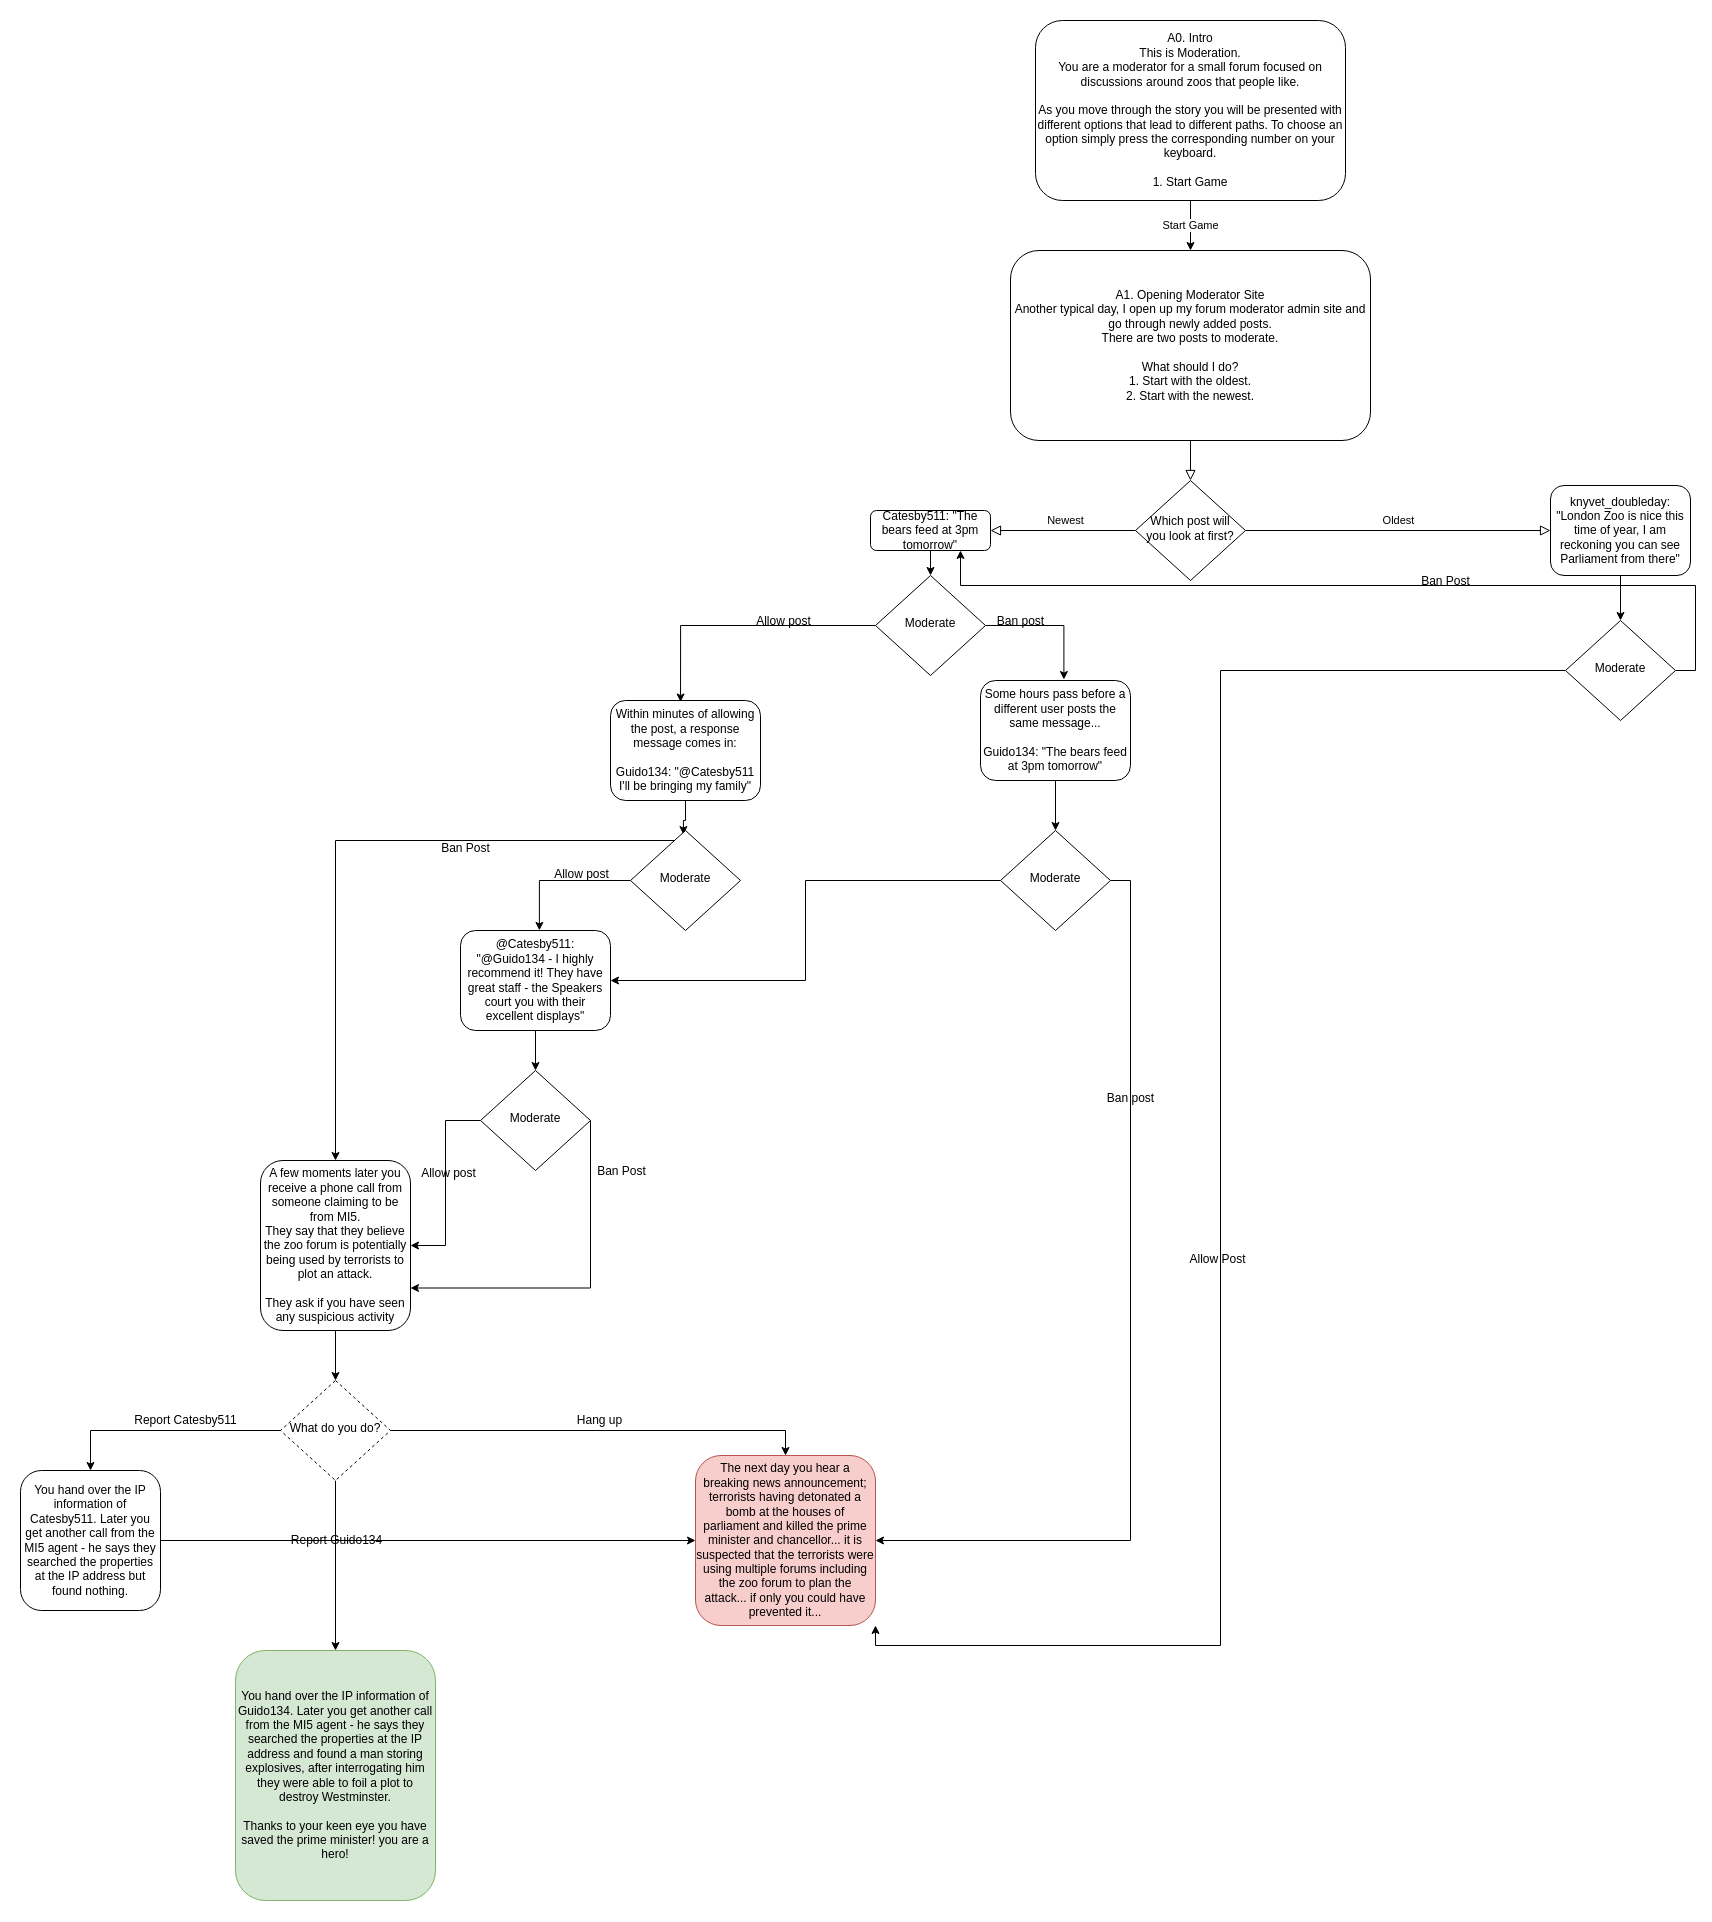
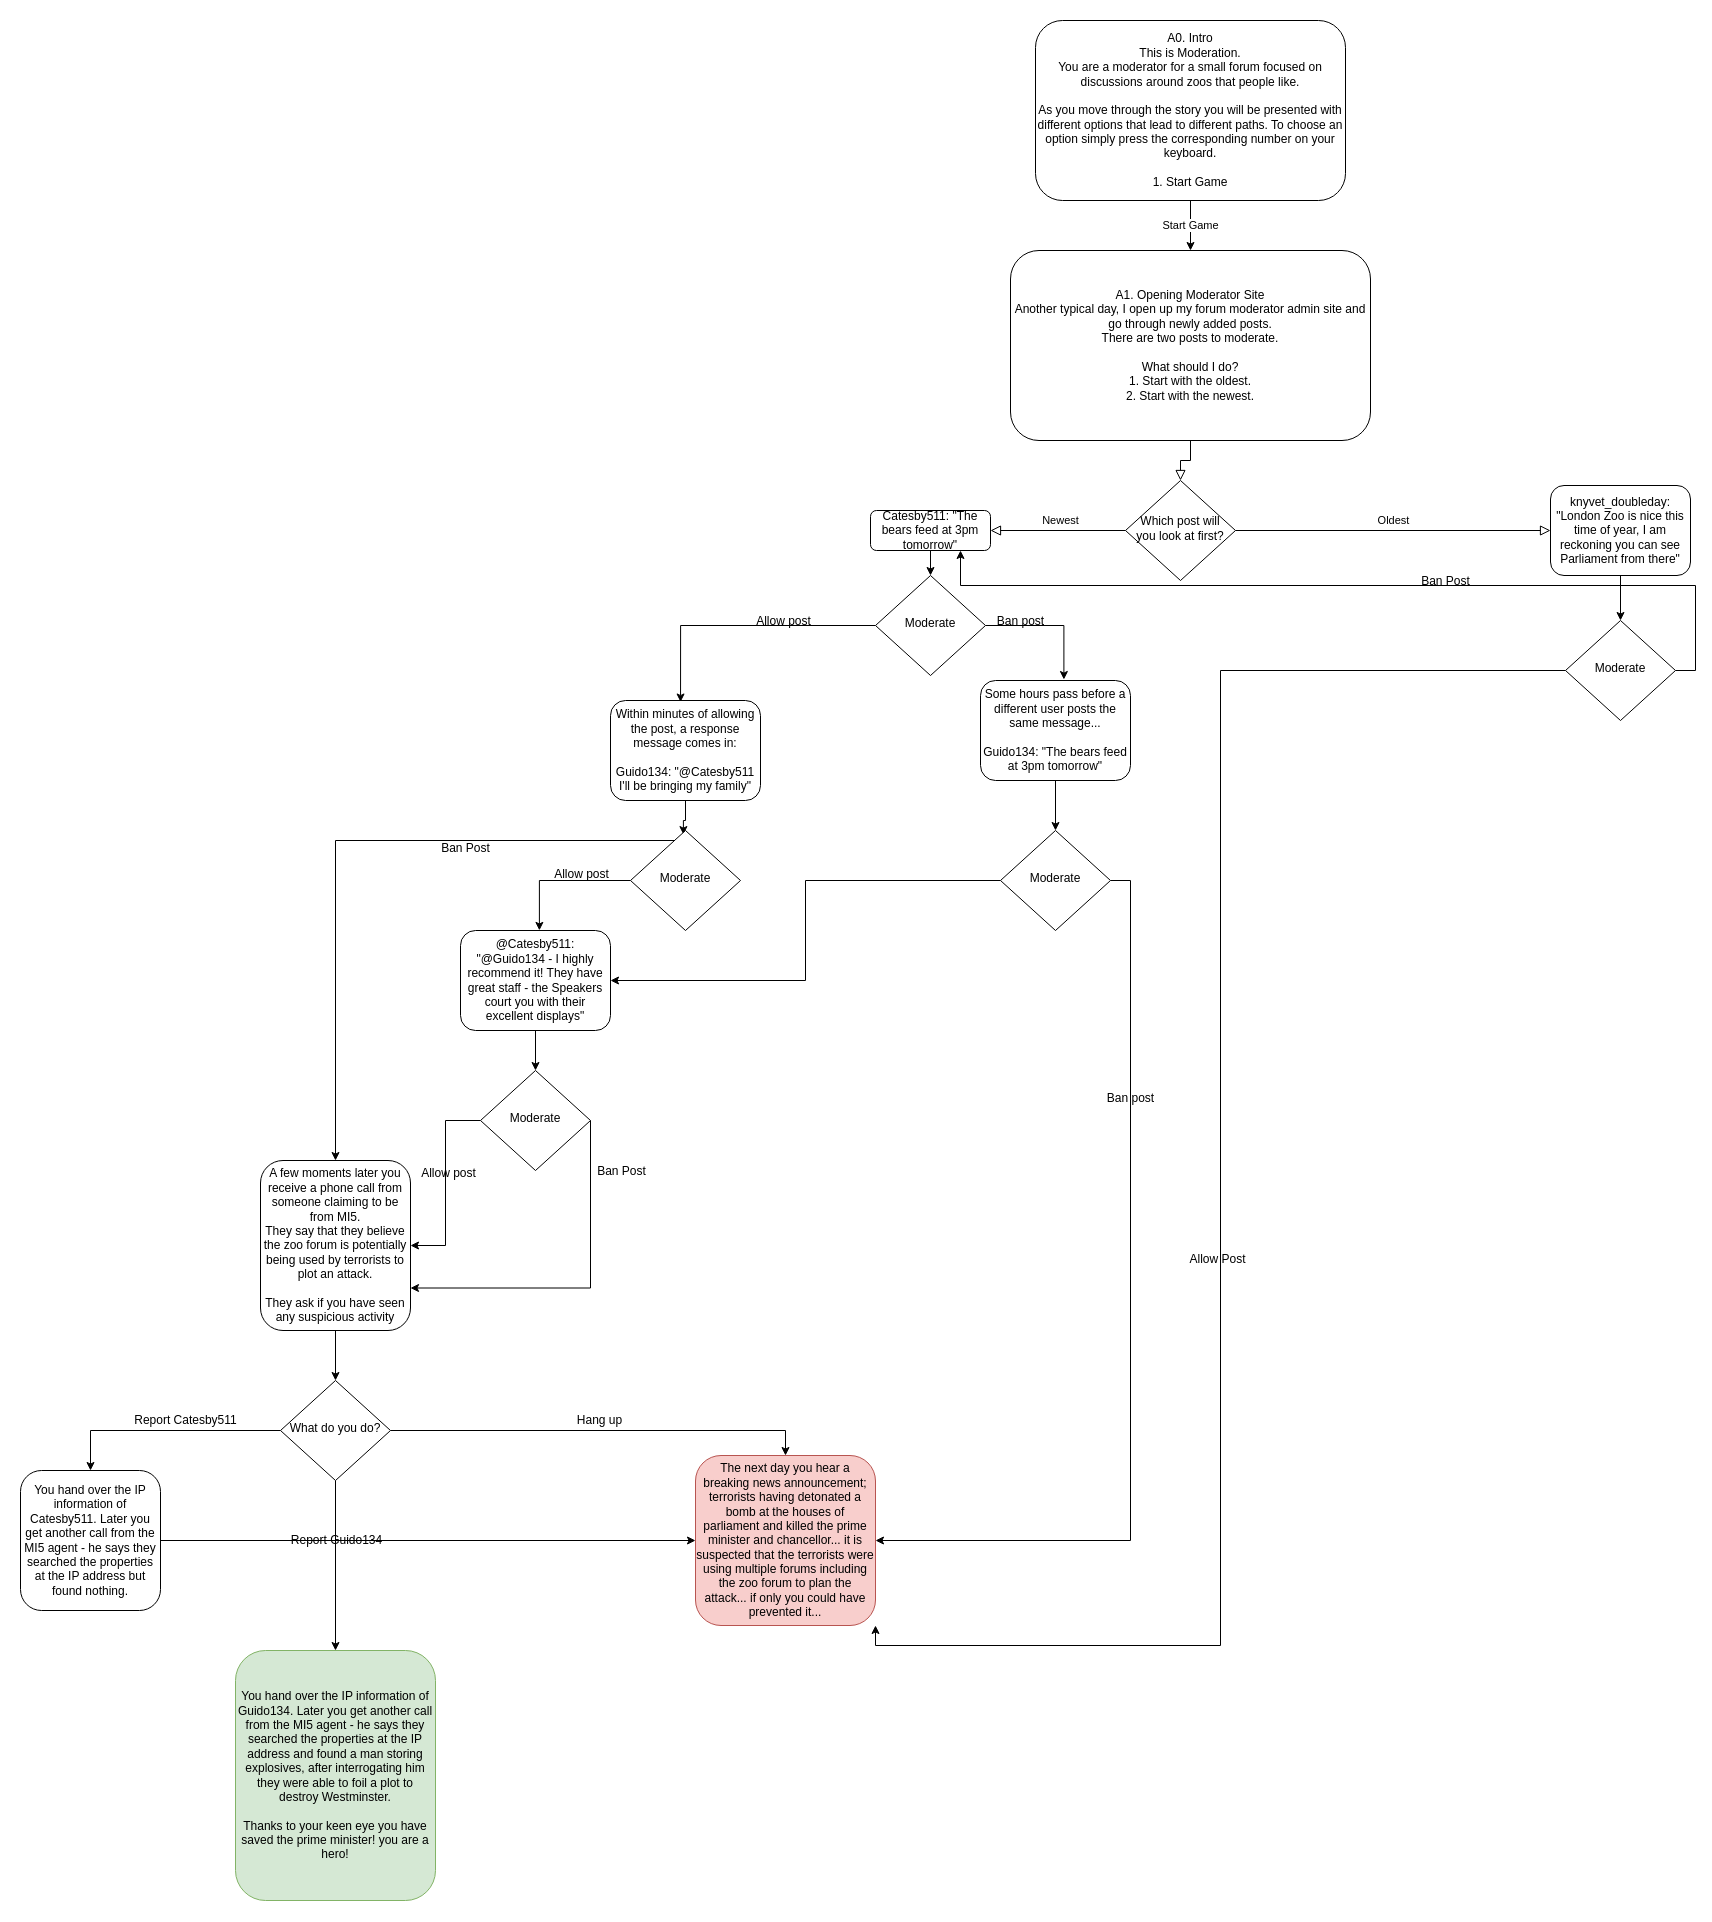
(1191, 531) -> (1181, 531)
(336, 1431) -> (336, 1431)
